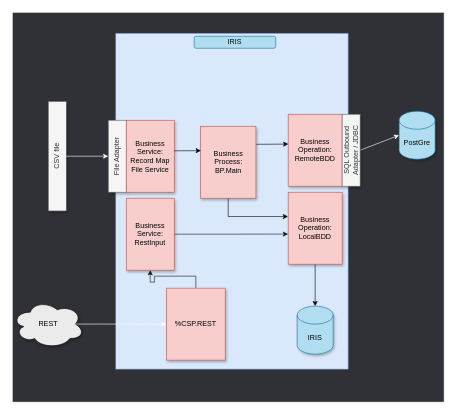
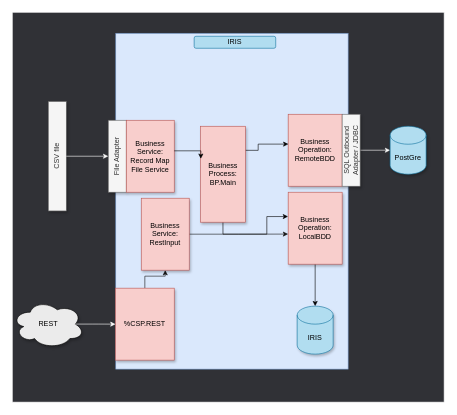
(417, 135) -> (408, 150)
(228, 162) -> (223, 174)
(150, 234) -> (165, 234)
(196, 324) -> (145, 324)
